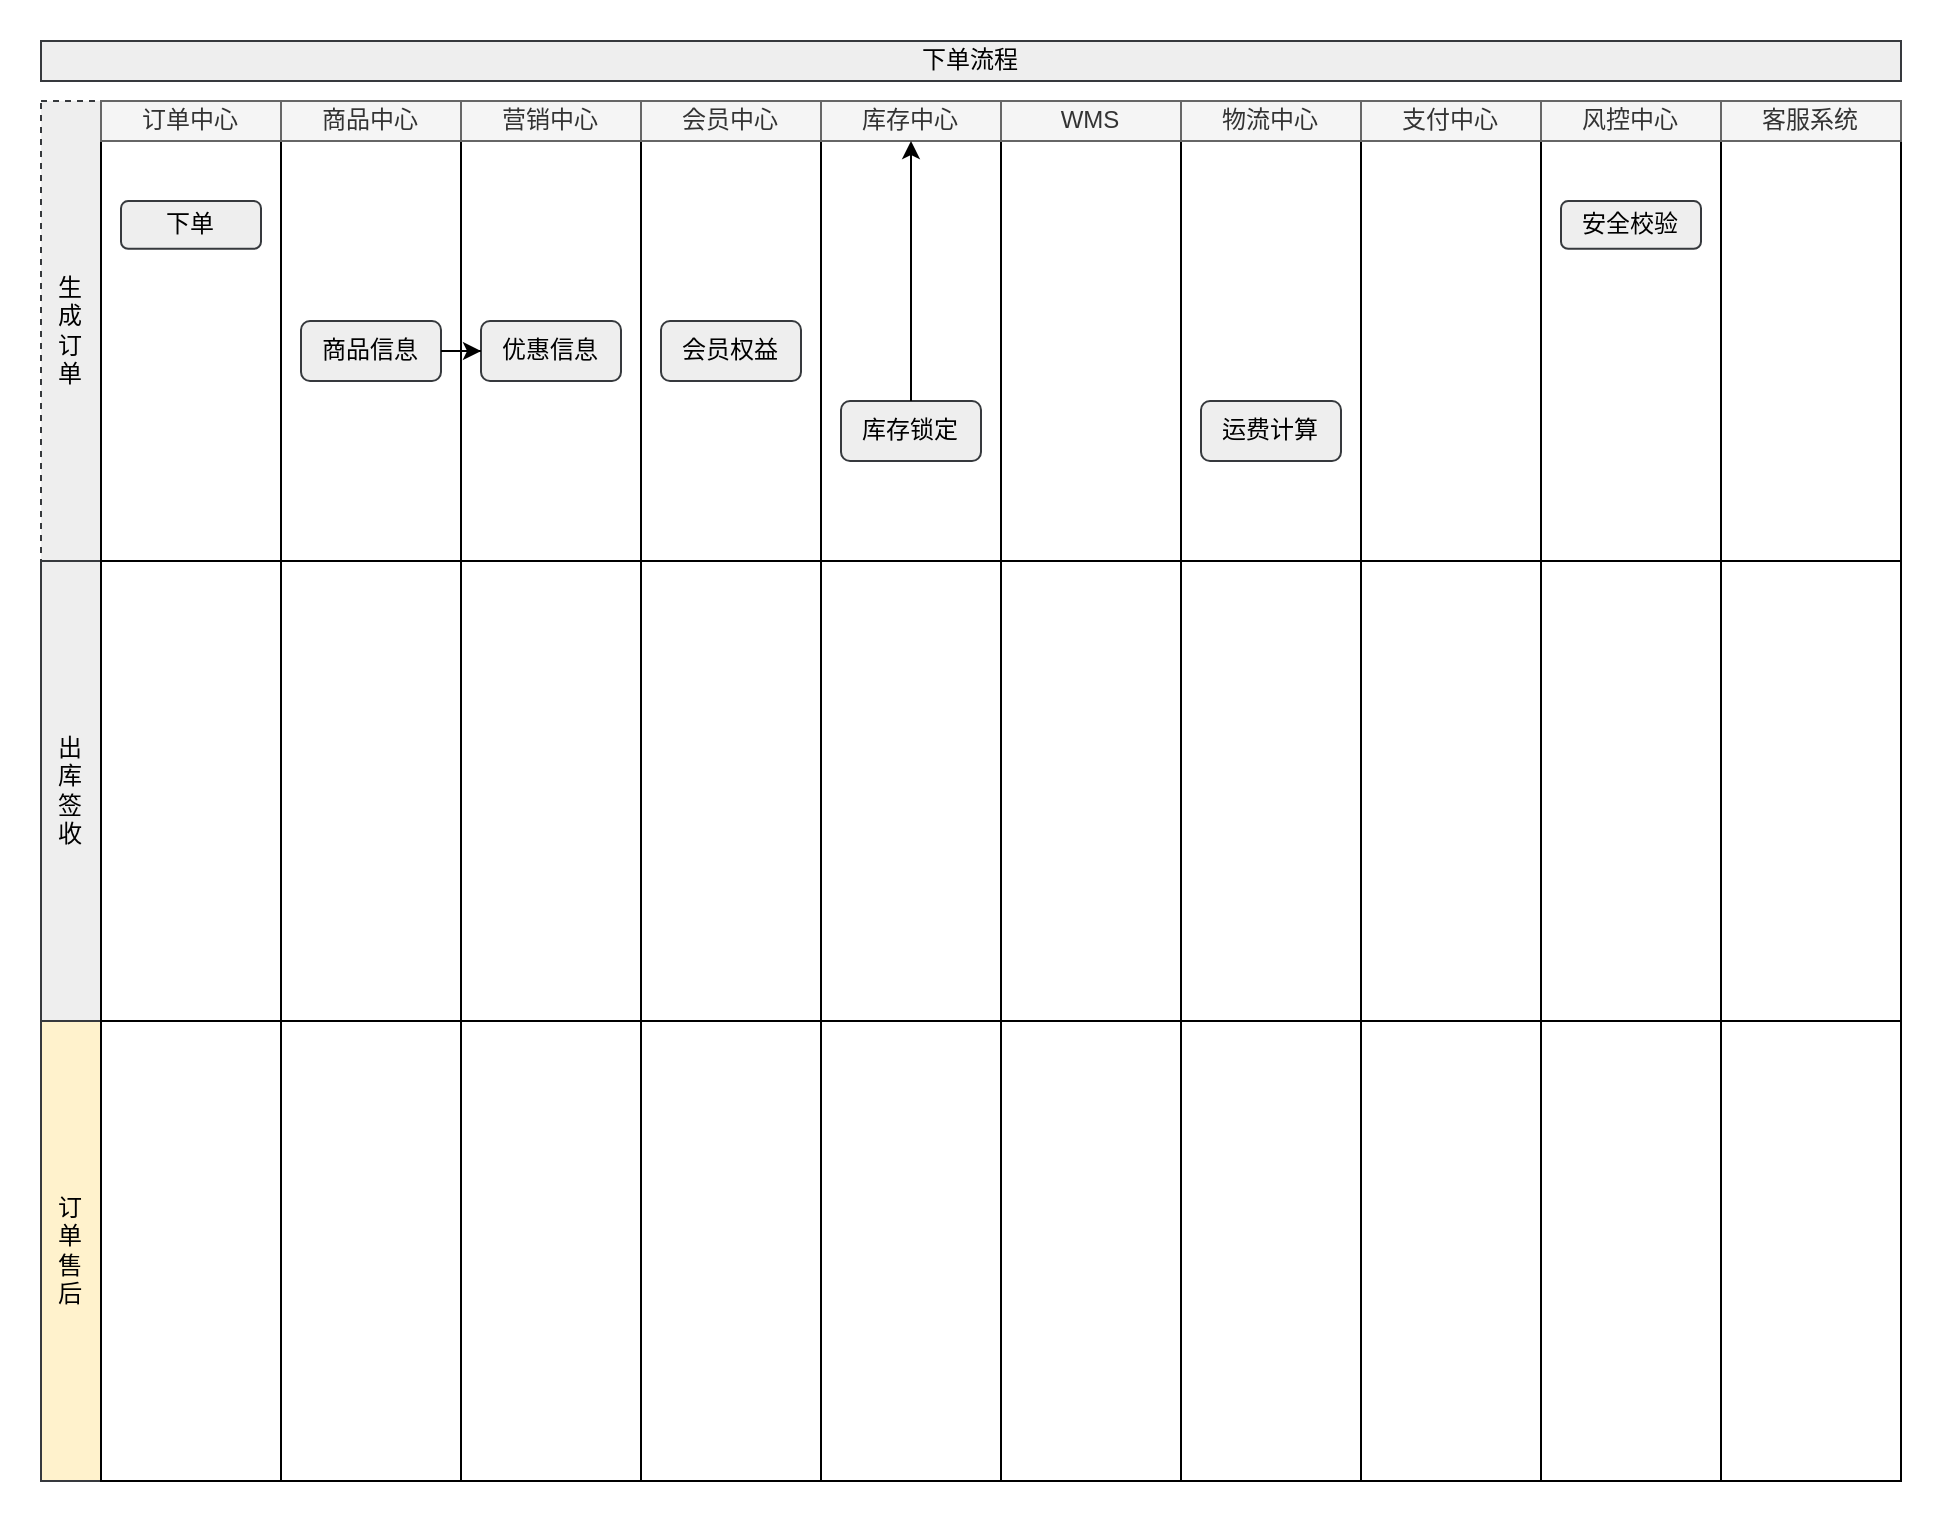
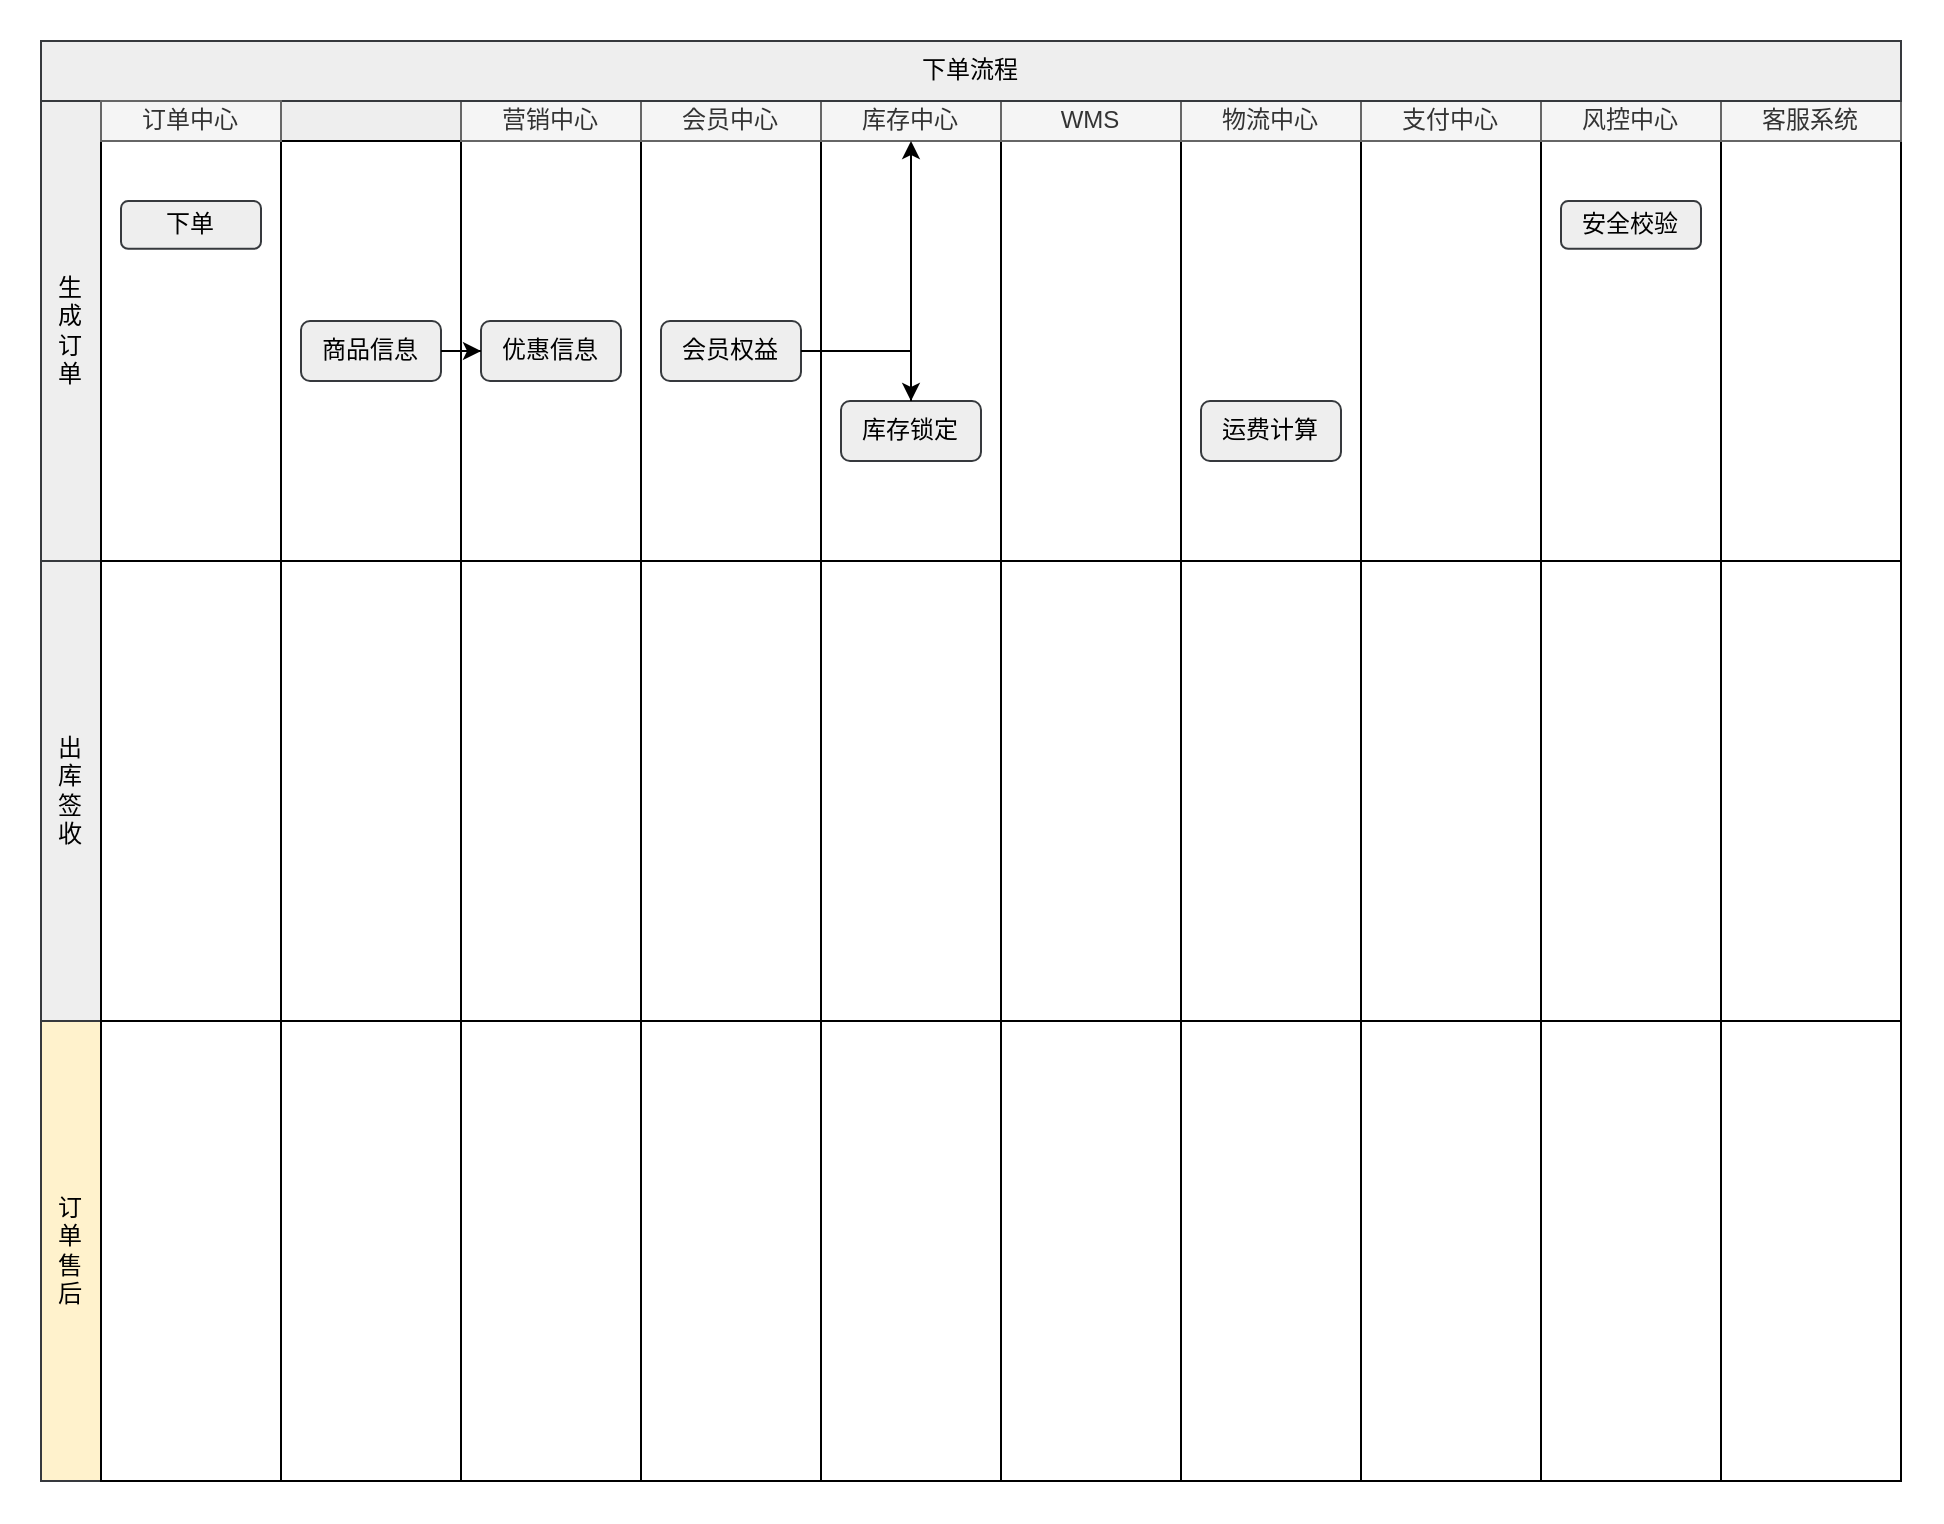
(971, 61) -> (971, 71)
(371, 121) -> none
(71, 331) -> (71, 331)
none -> (854, 351)
